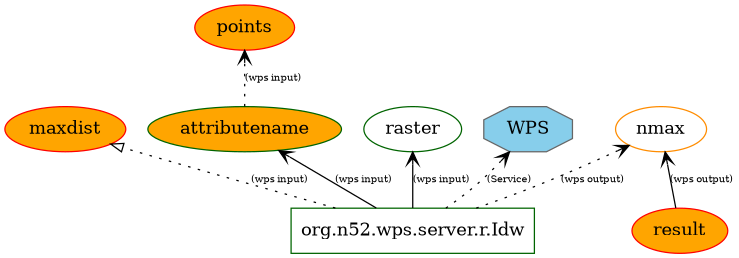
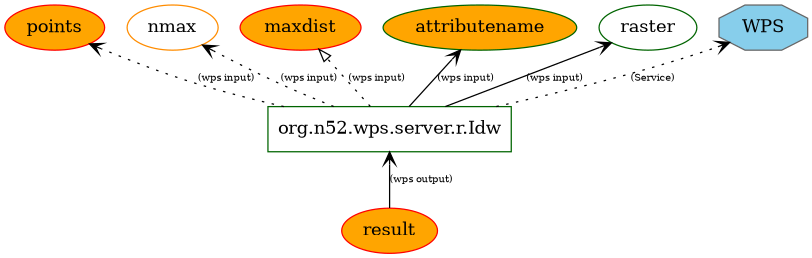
(245, 85) -> (191, 82)
(593, 180) -> (309, 78)
(672, 186) -> (390, 186)
